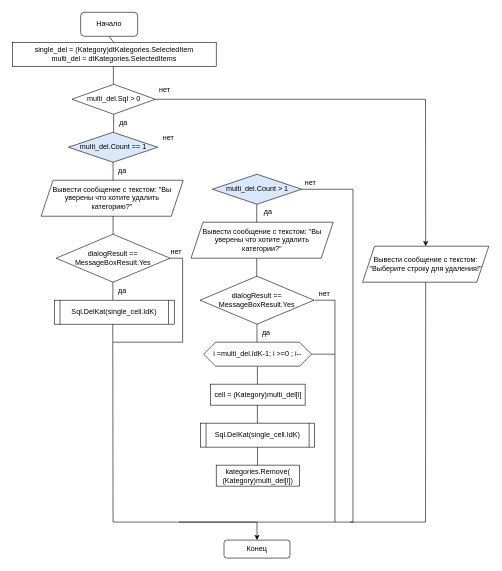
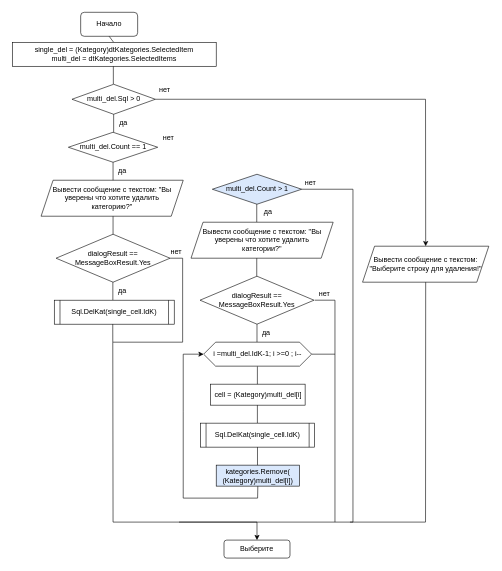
(113, 147) -> (113, 147)
(258, 476) -> (258, 476)
none -> (258, 497)
(257, 549) -> (257, 549)
